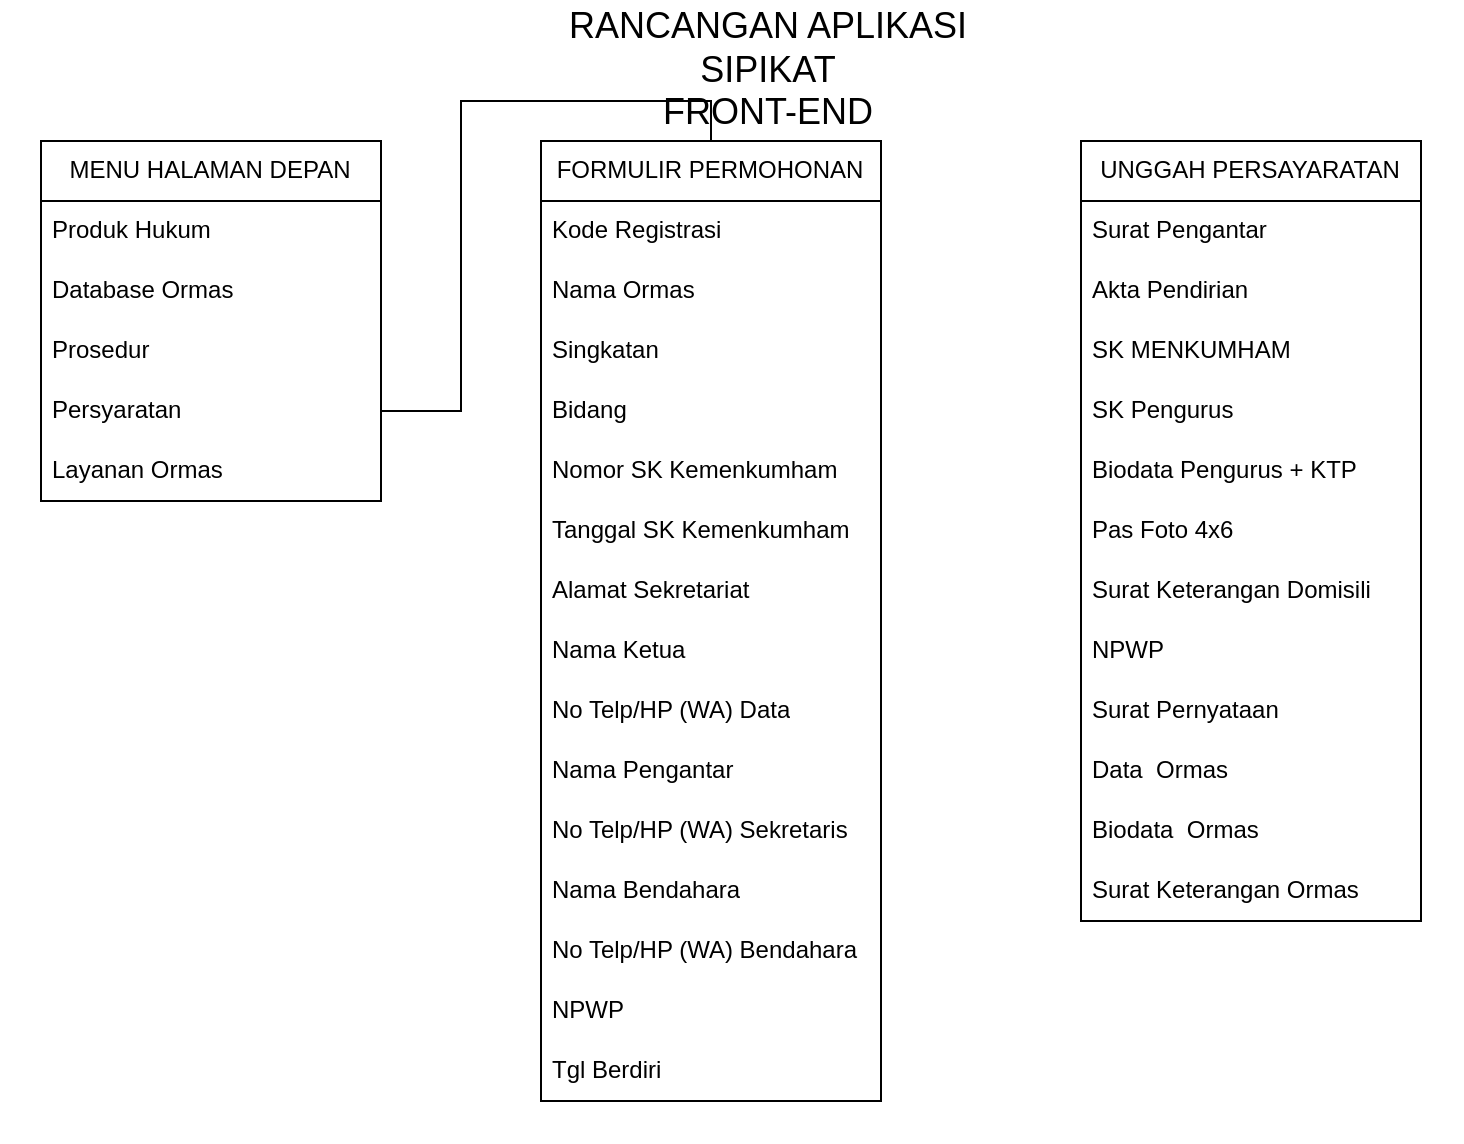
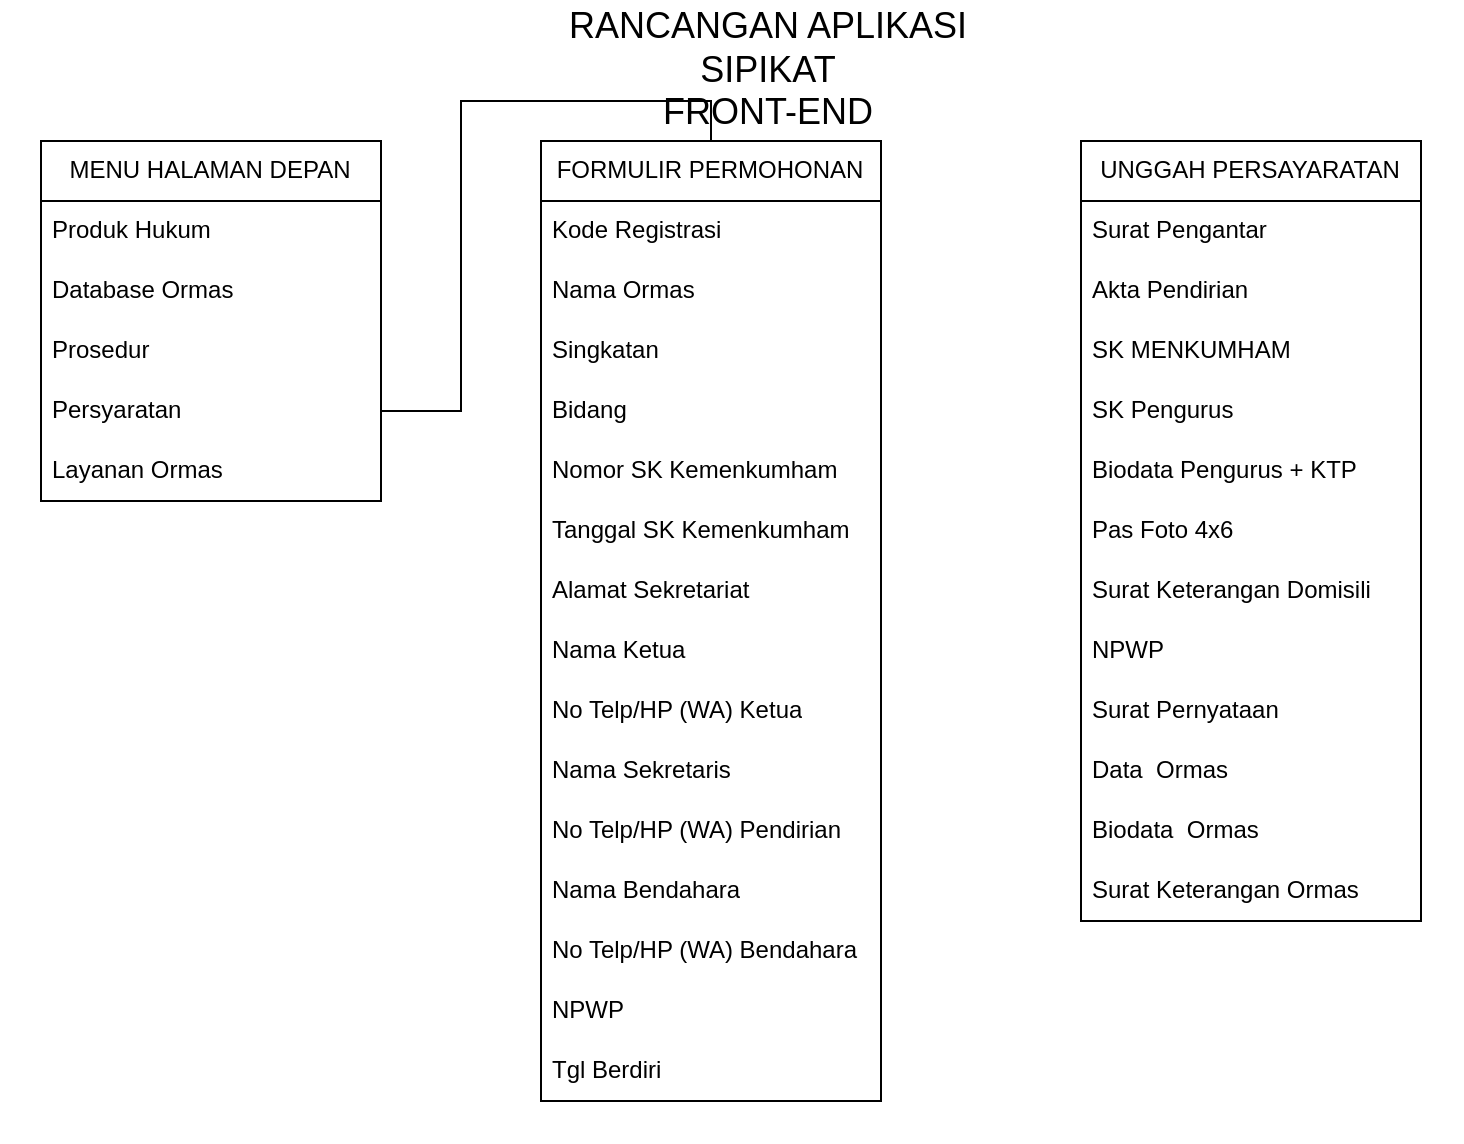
(675, 711) -> (682, 711)
(644, 771) -> (648, 771)
(712, 831) -> (702, 831)
